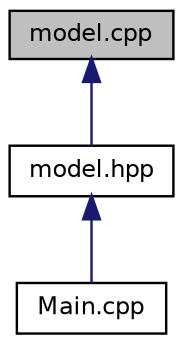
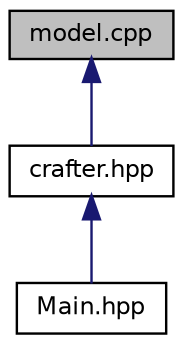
(92, 171) -> (92, 171)
(92, 308) -> (92, 308)
